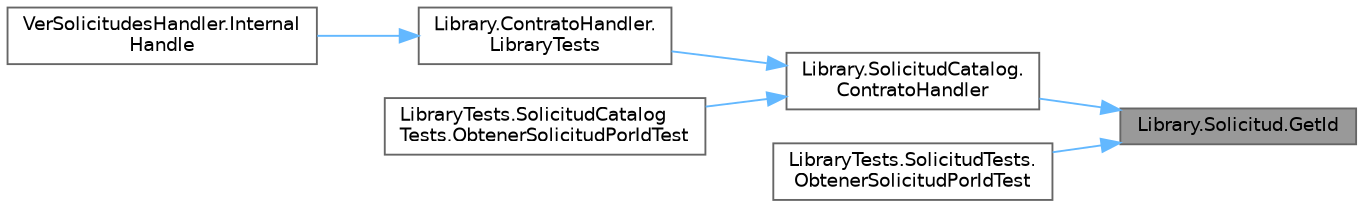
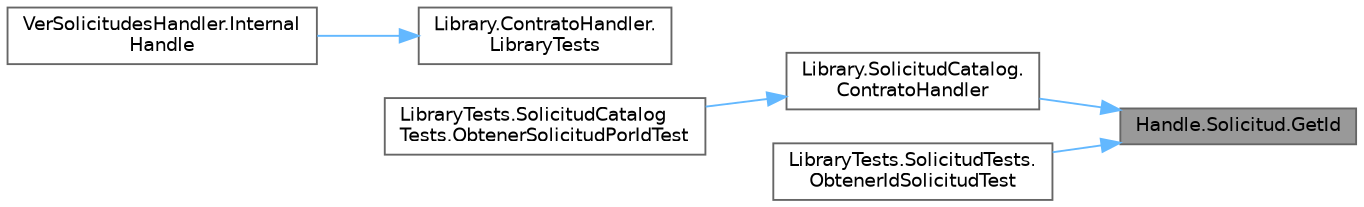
(719, 57) -> none
(1238, 126) -> (1238, 126)
(913, 172) -> (913, 172)
